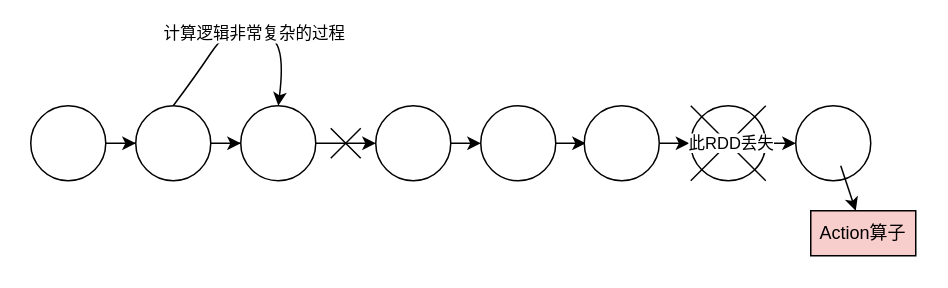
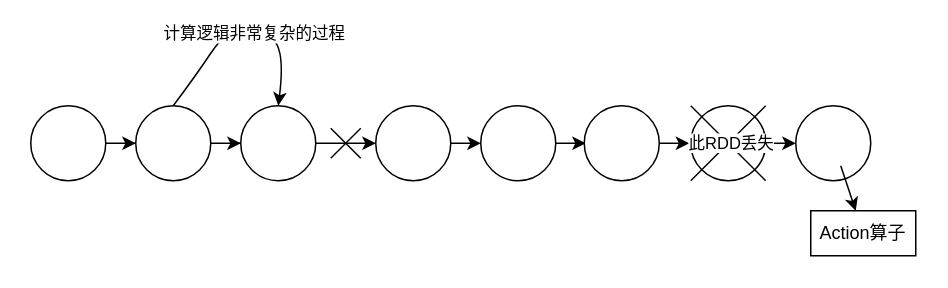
(863, 233) -> (863, 233)
